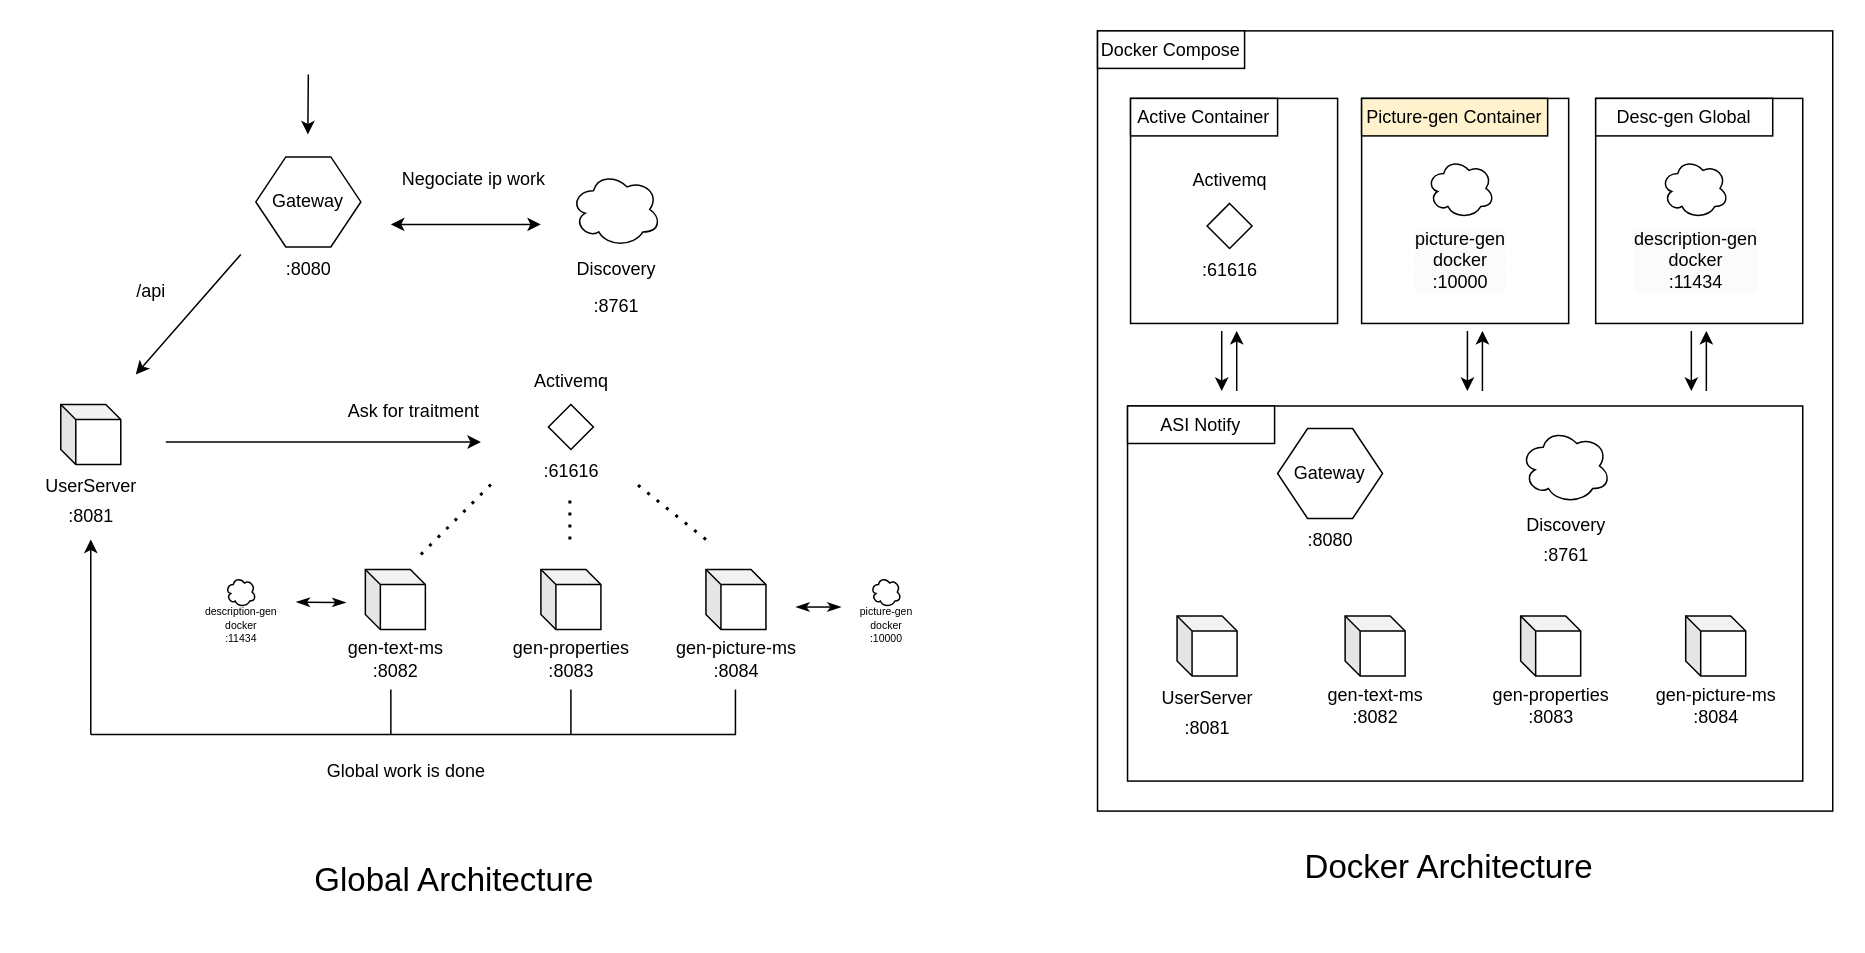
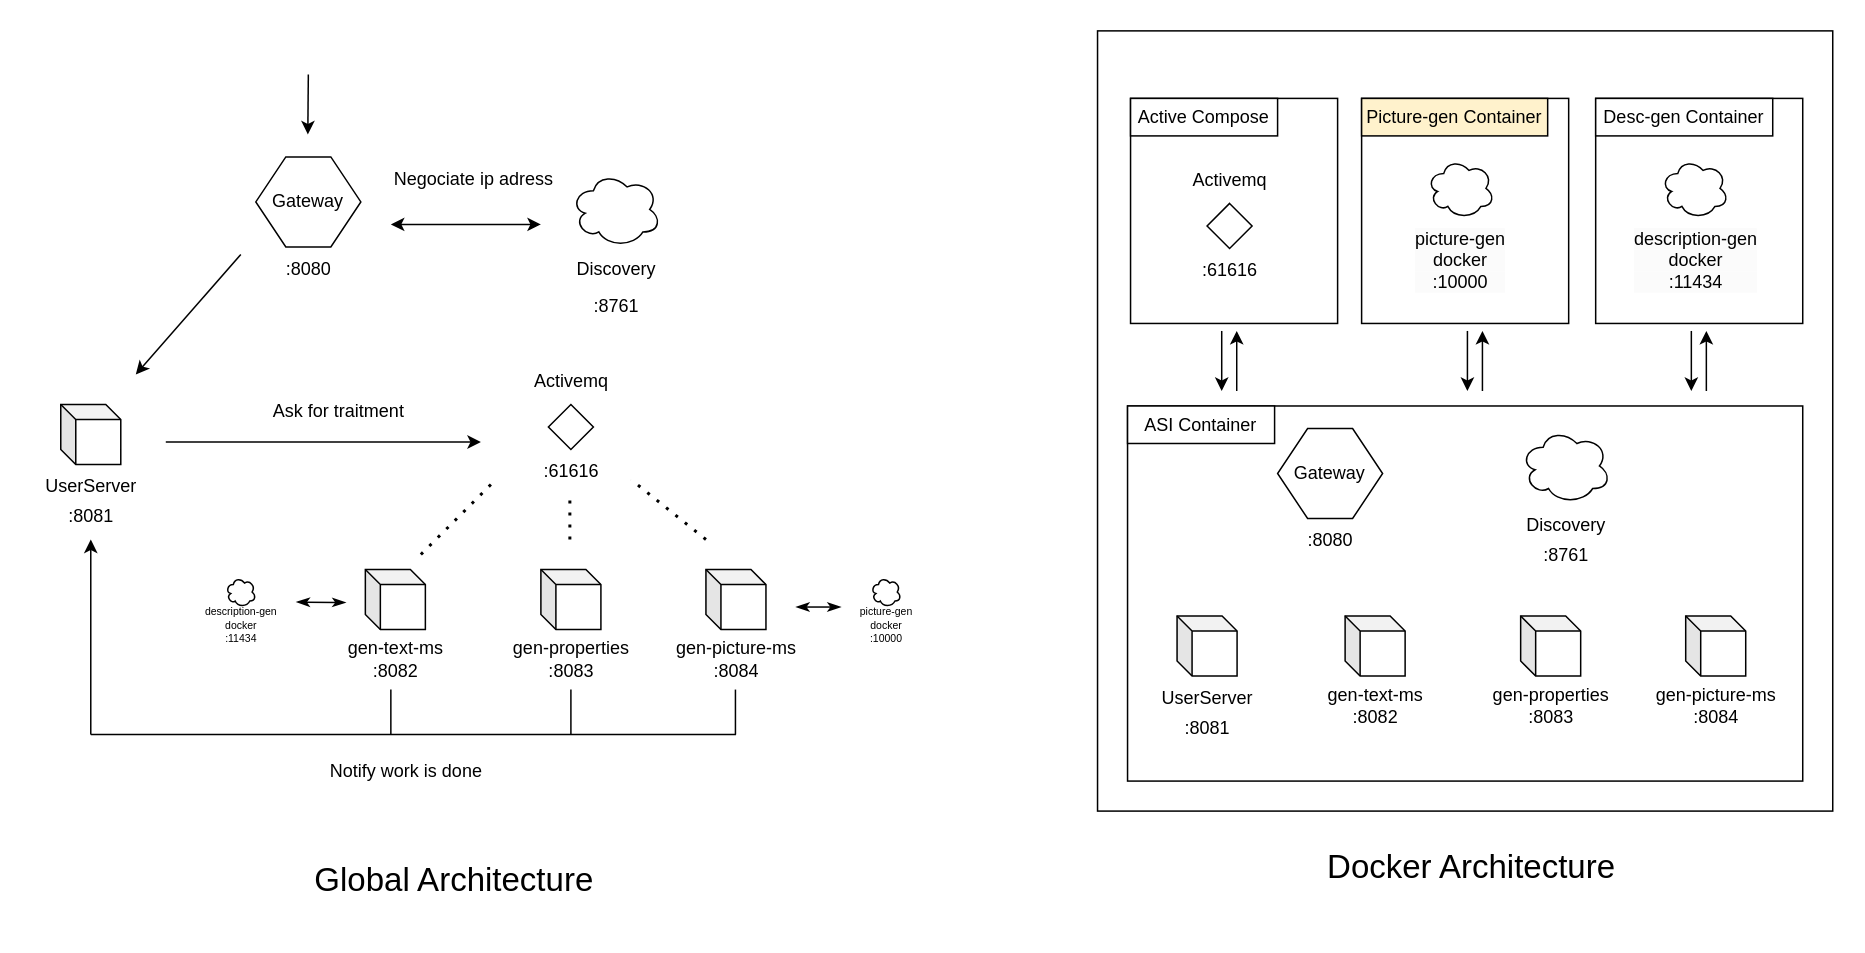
(1171, 50) -> none
(1204, 118) -> (1204, 118)
(1684, 118) -> (1684, 118)
(474, 179) -> (474, 179)
(151, 292) -> none
(413, 412) -> (338, 412)
(1201, 425) -> (1201, 425)
(407, 772) -> (407, 772)
(1453, 869) -> (1475, 869)
